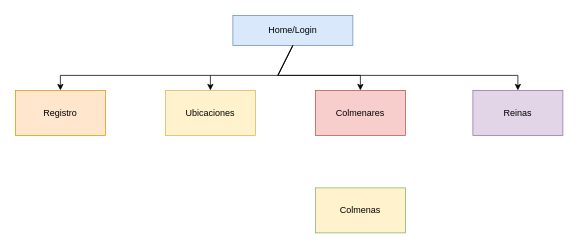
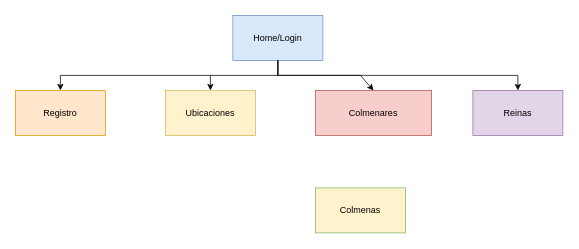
(293, 30) -> (278, 38)
(360, 113) -> (374, 113)
